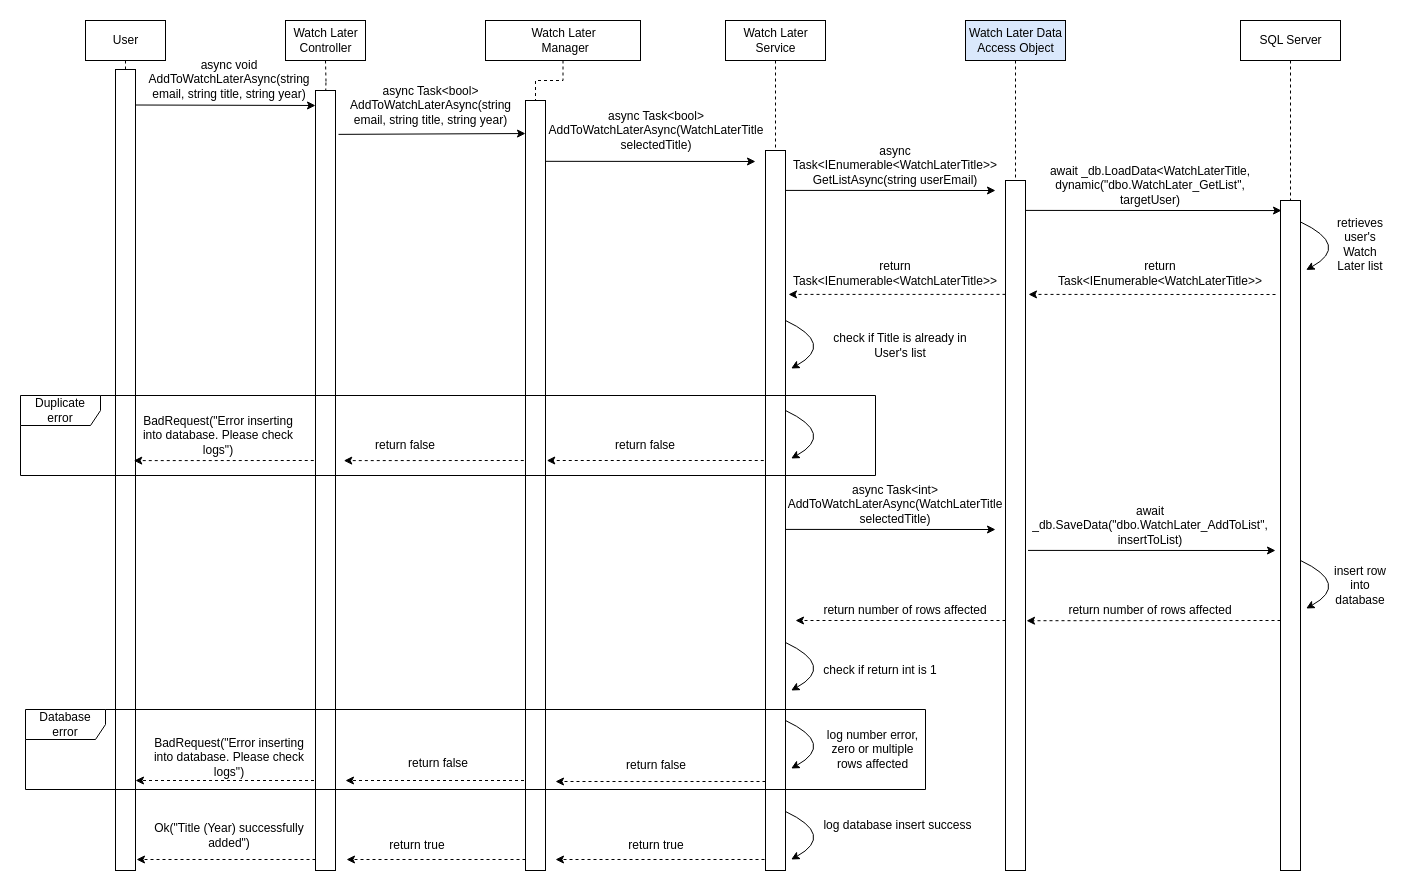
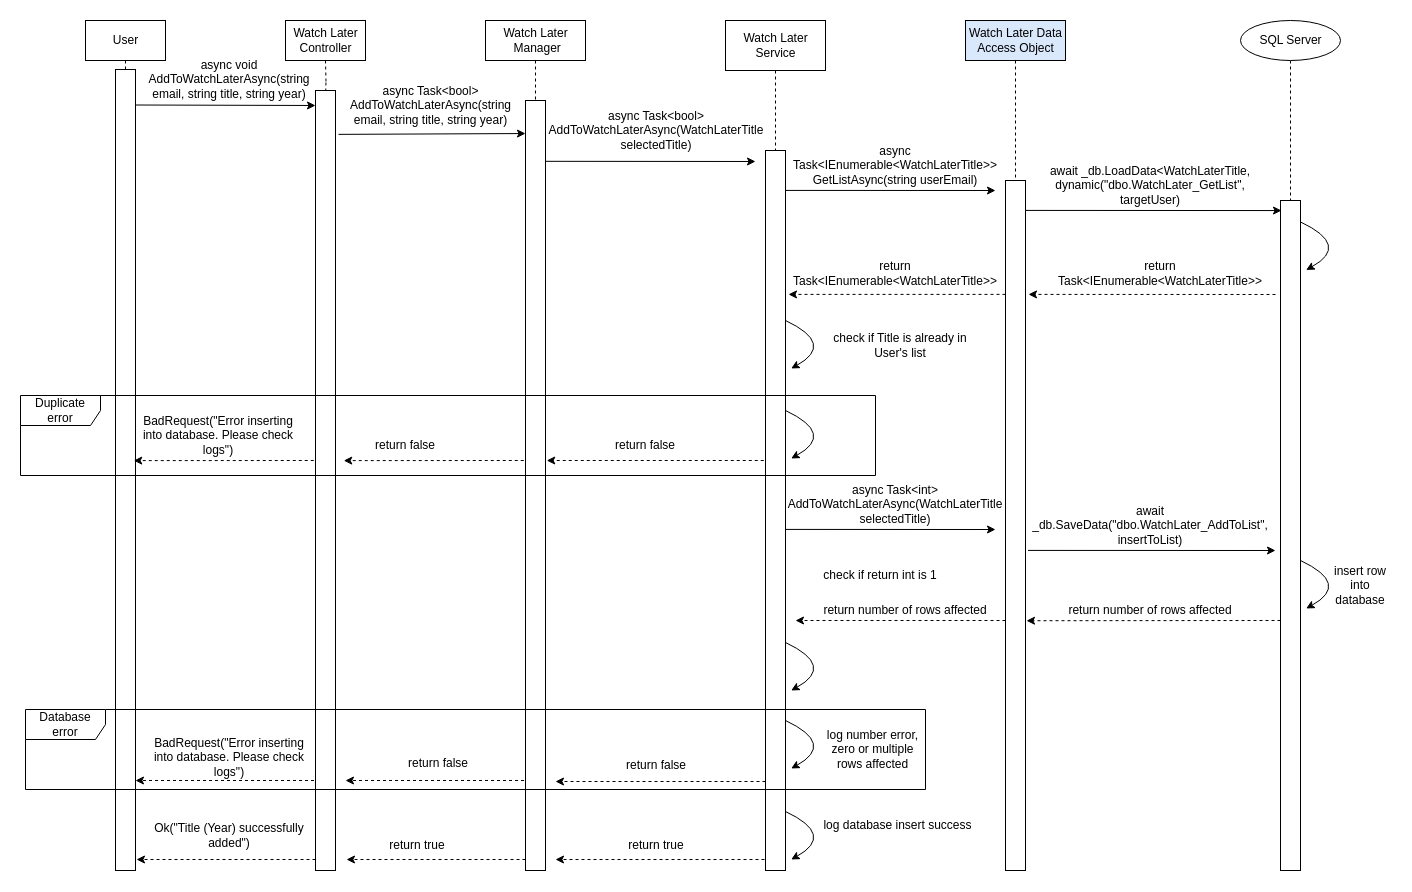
(563, 41) -> (536, 41)
(776, 41) -> (776, 46)
(1291, 41) -> (1291, 41)
(1361, 245) -> none
(881, 671) -> (881, 576)
